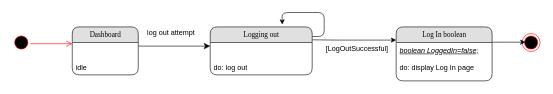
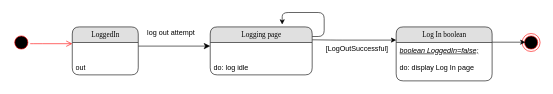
(106, 35) -> (106, 35)
(262, 35) -> (262, 35)
(82, 51) -> (82, 51)
(232, 51) -> (232, 51)
